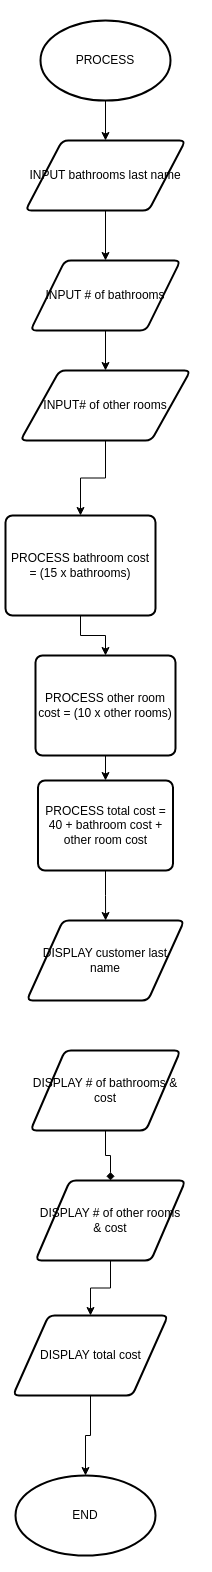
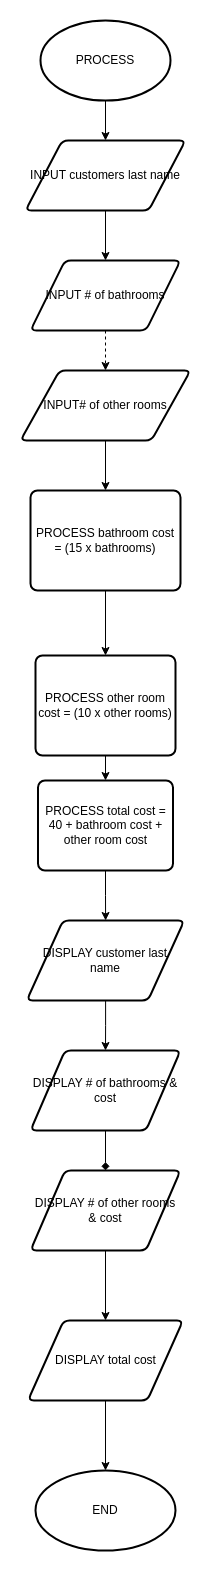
(106, 176) -> (106, 176)
(106, 347) -> (106, 347)
(81, 566) -> (106, 541)
none -> (106, 1022)
(111, 1221) -> (106, 1211)
(91, 1356) -> (106, 1361)
(86, 1516) -> (106, 1511)
